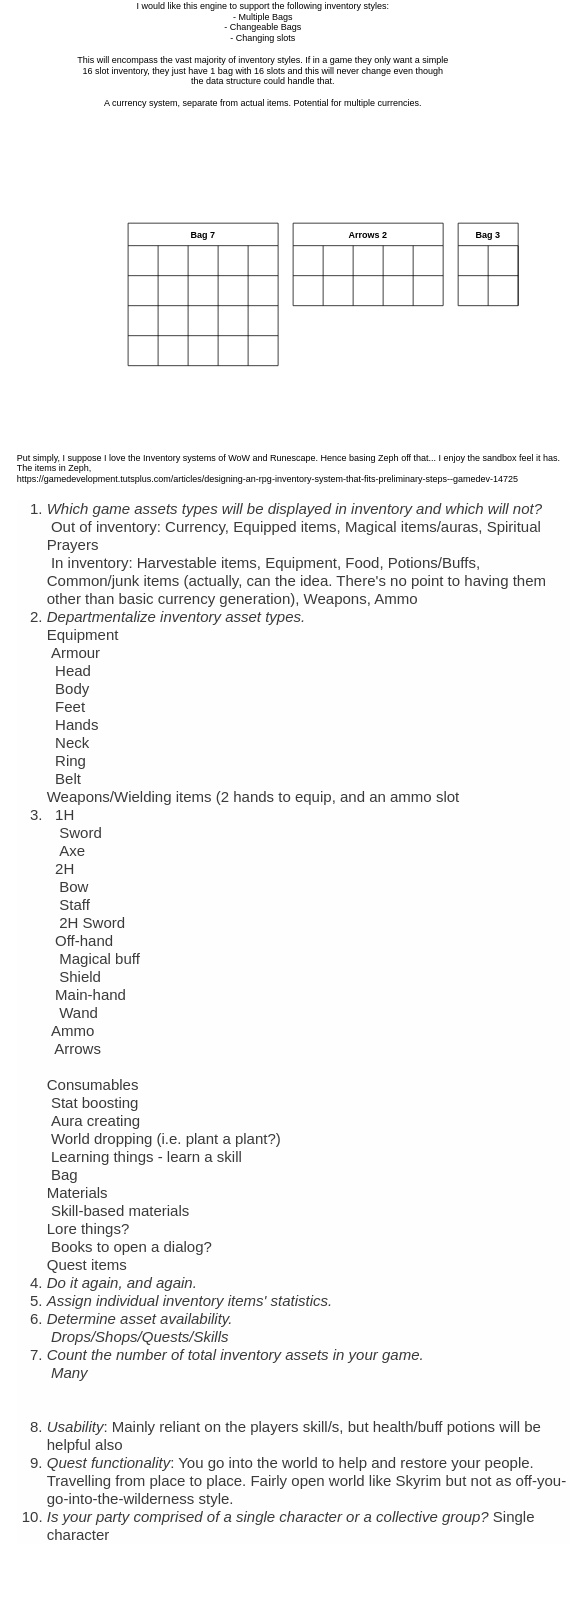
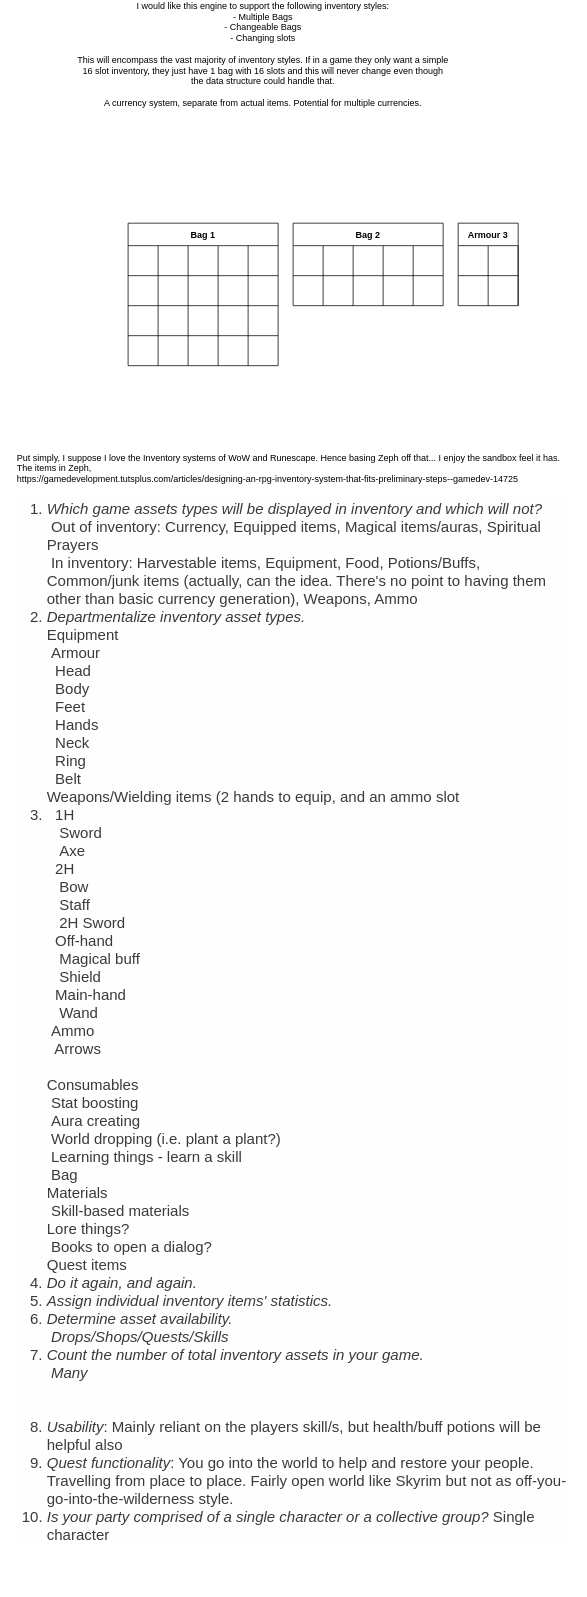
(203, 235) -> (203, 235)
(368, 235) -> (368, 235)
(488, 235) -> (488, 235)
